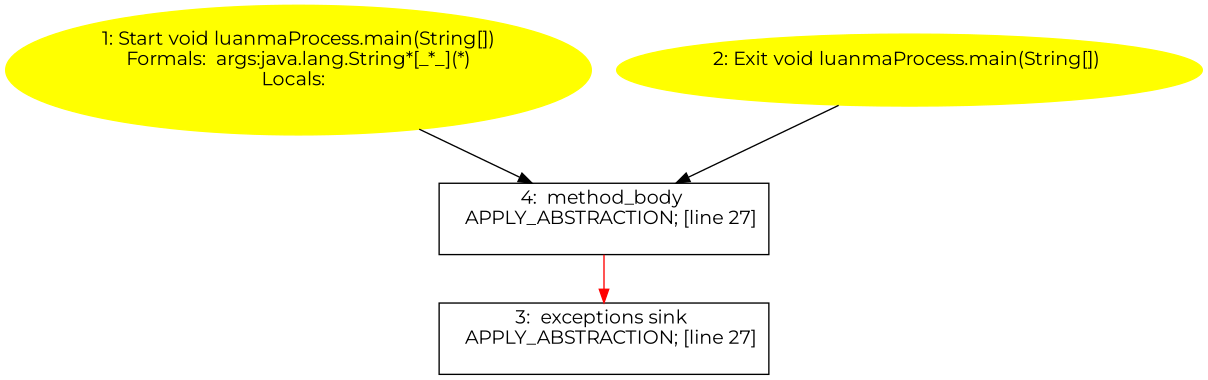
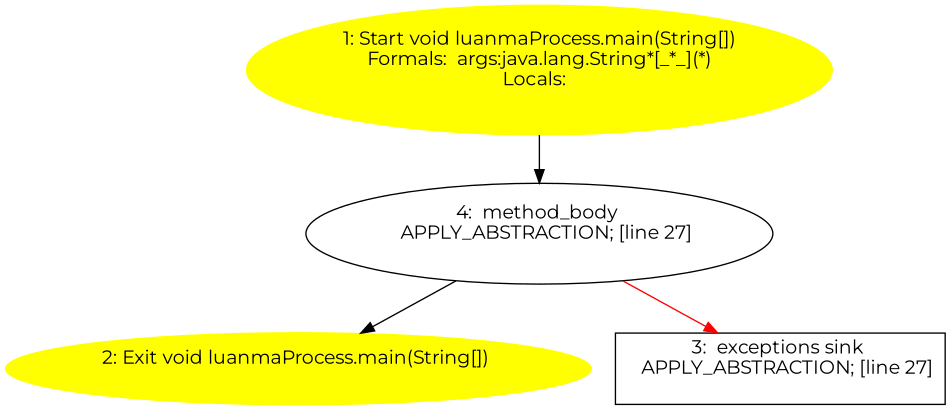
(764, 141) -> (414, 304)
(604, 219) -> (539, 234)
